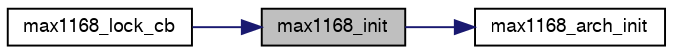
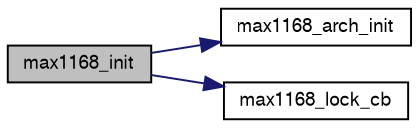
(217, 27) -> (178, 79)
